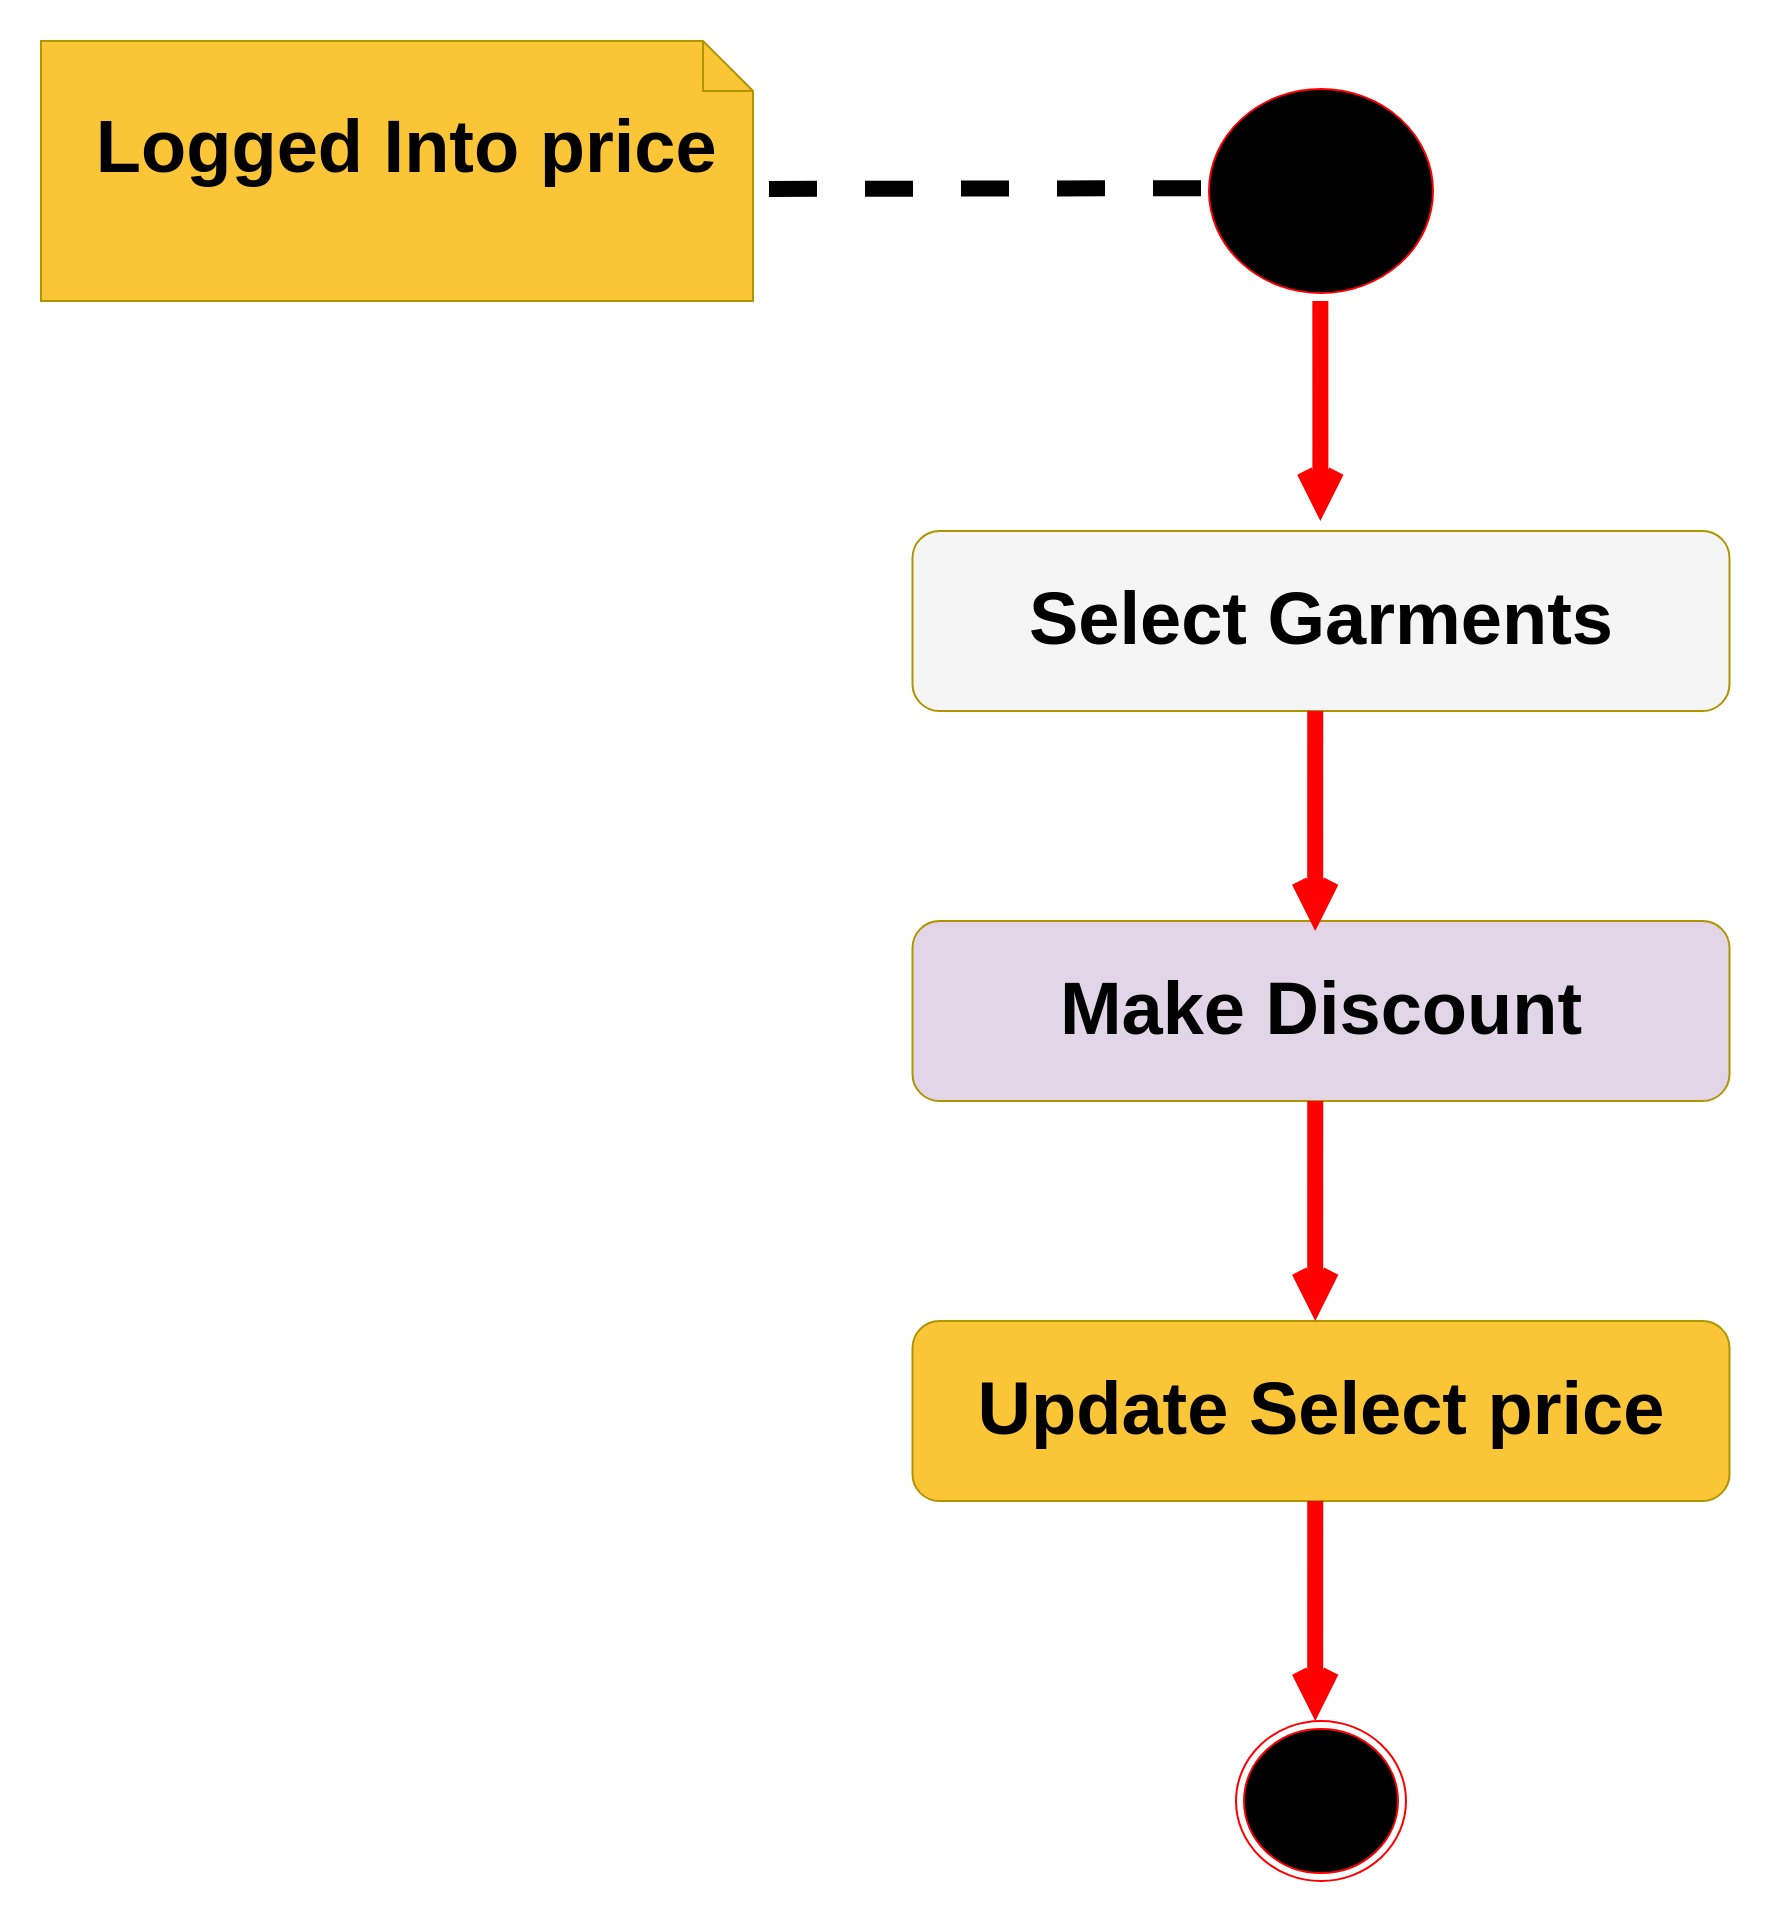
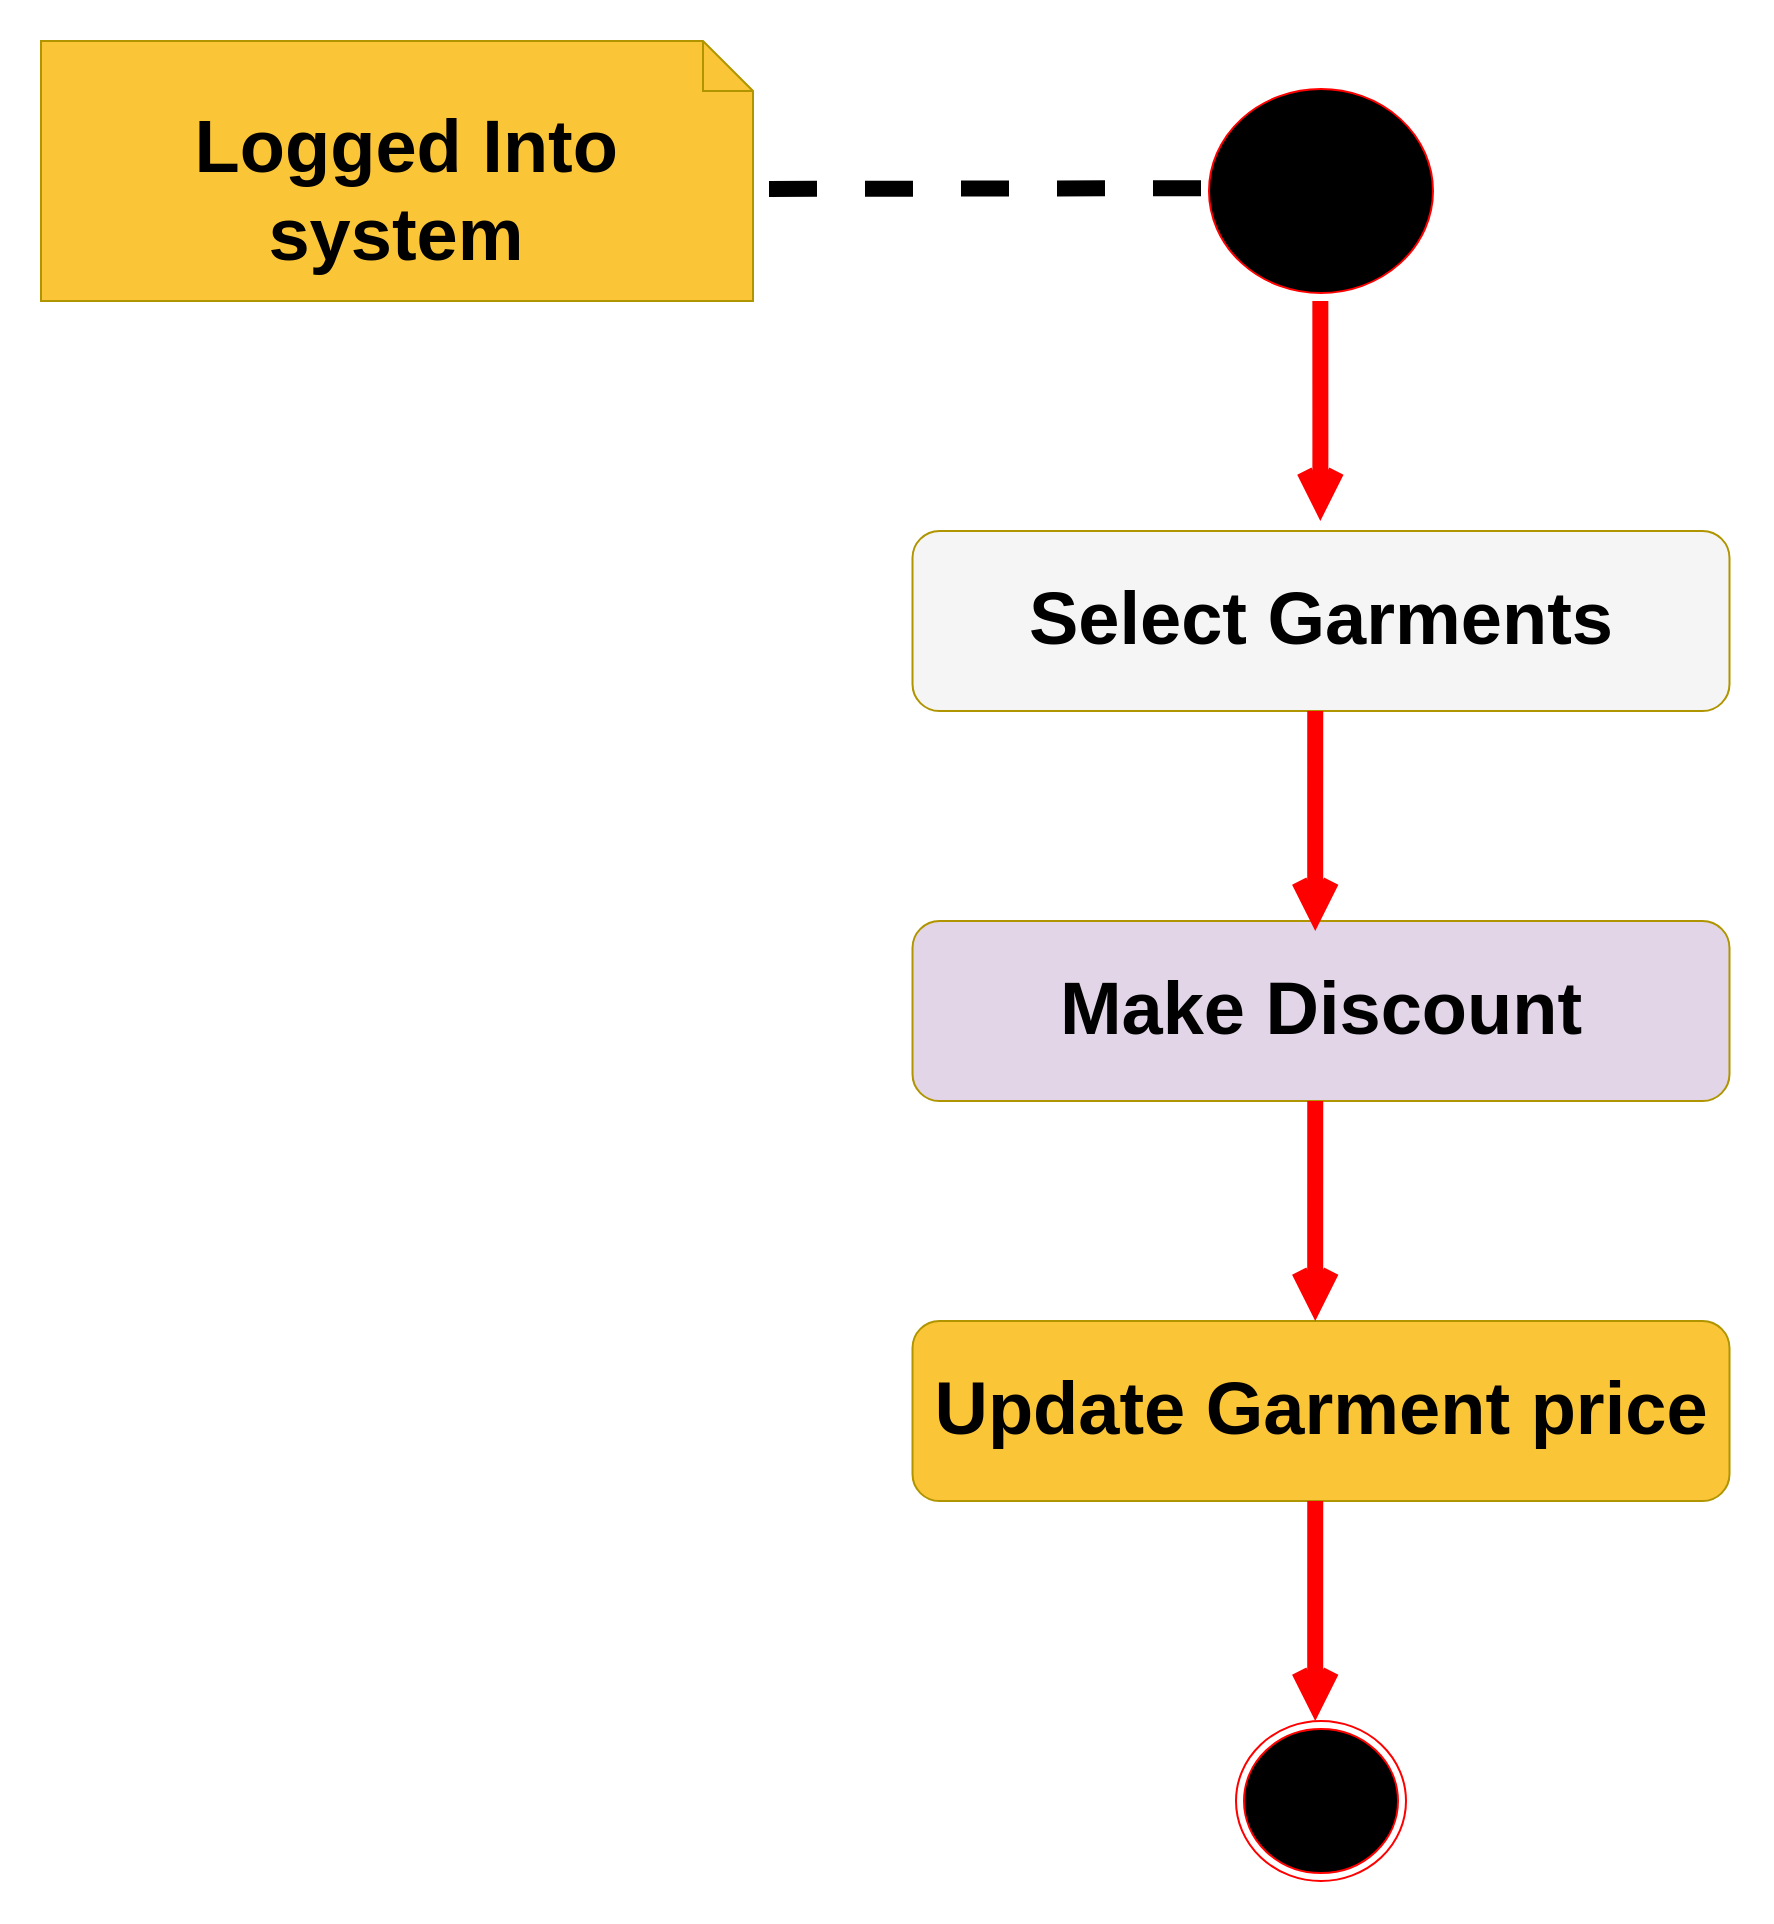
(397, 119) -> (397, 119)
(1322, 1411) -> (1322, 1411)
